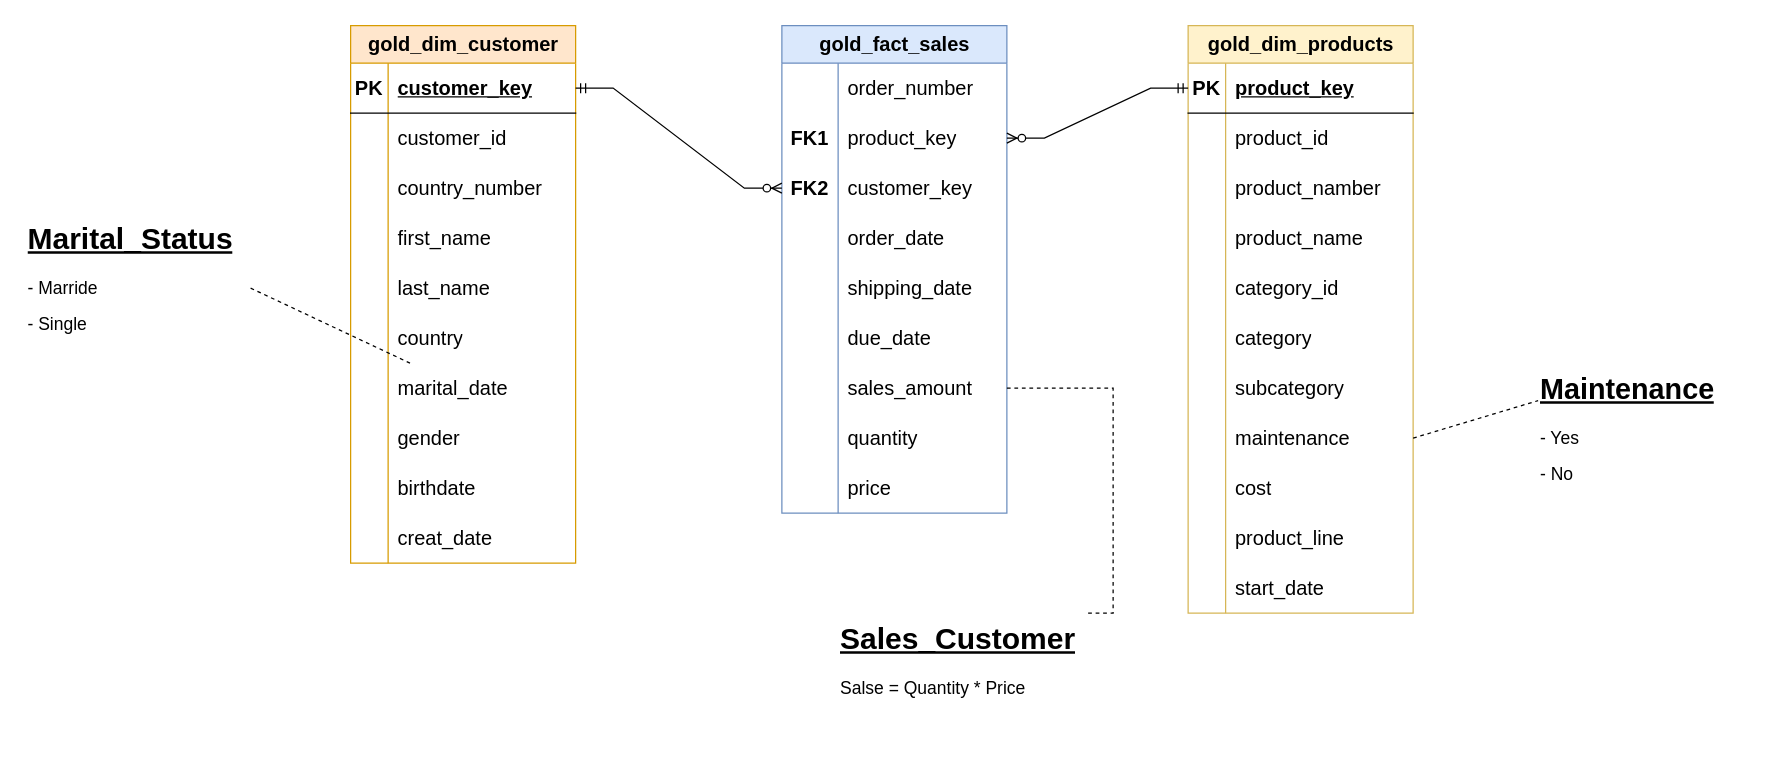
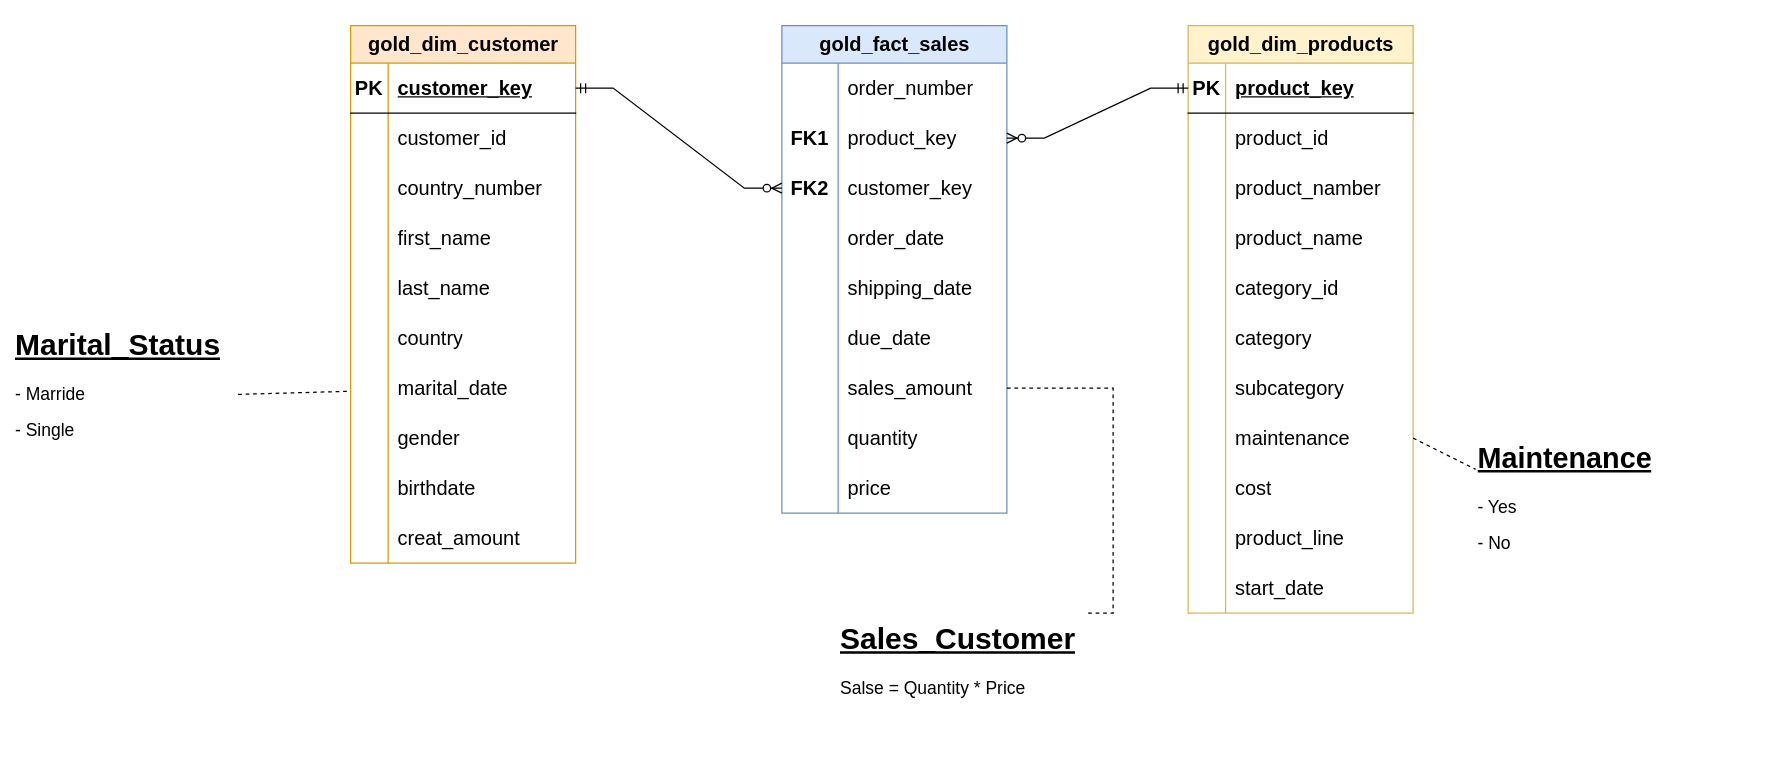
(138, 288) -> (126, 394)
(1651, 438) -> (1588, 507)
(454, 538) -> (465, 538)
